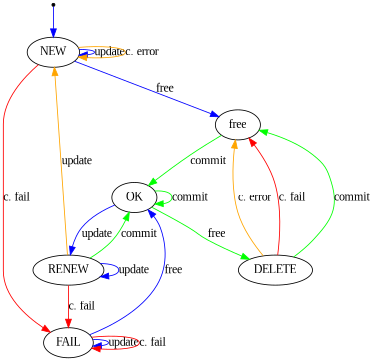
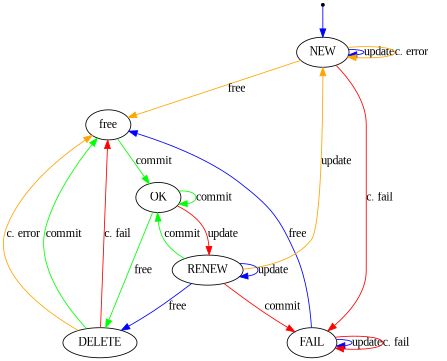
(143, 87) -> (218, 88)
(88, 221) -> (199, 222)
(154, 290) -> (260, 200)
(82, 306) -> (282, 306)
none -> (161, 306)
